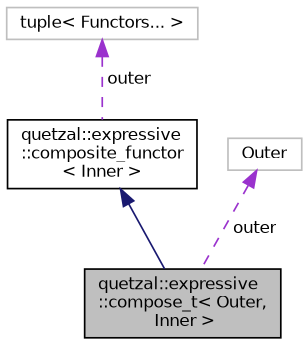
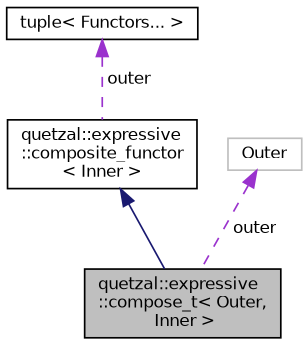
(102, 23) -> (102, 23)
